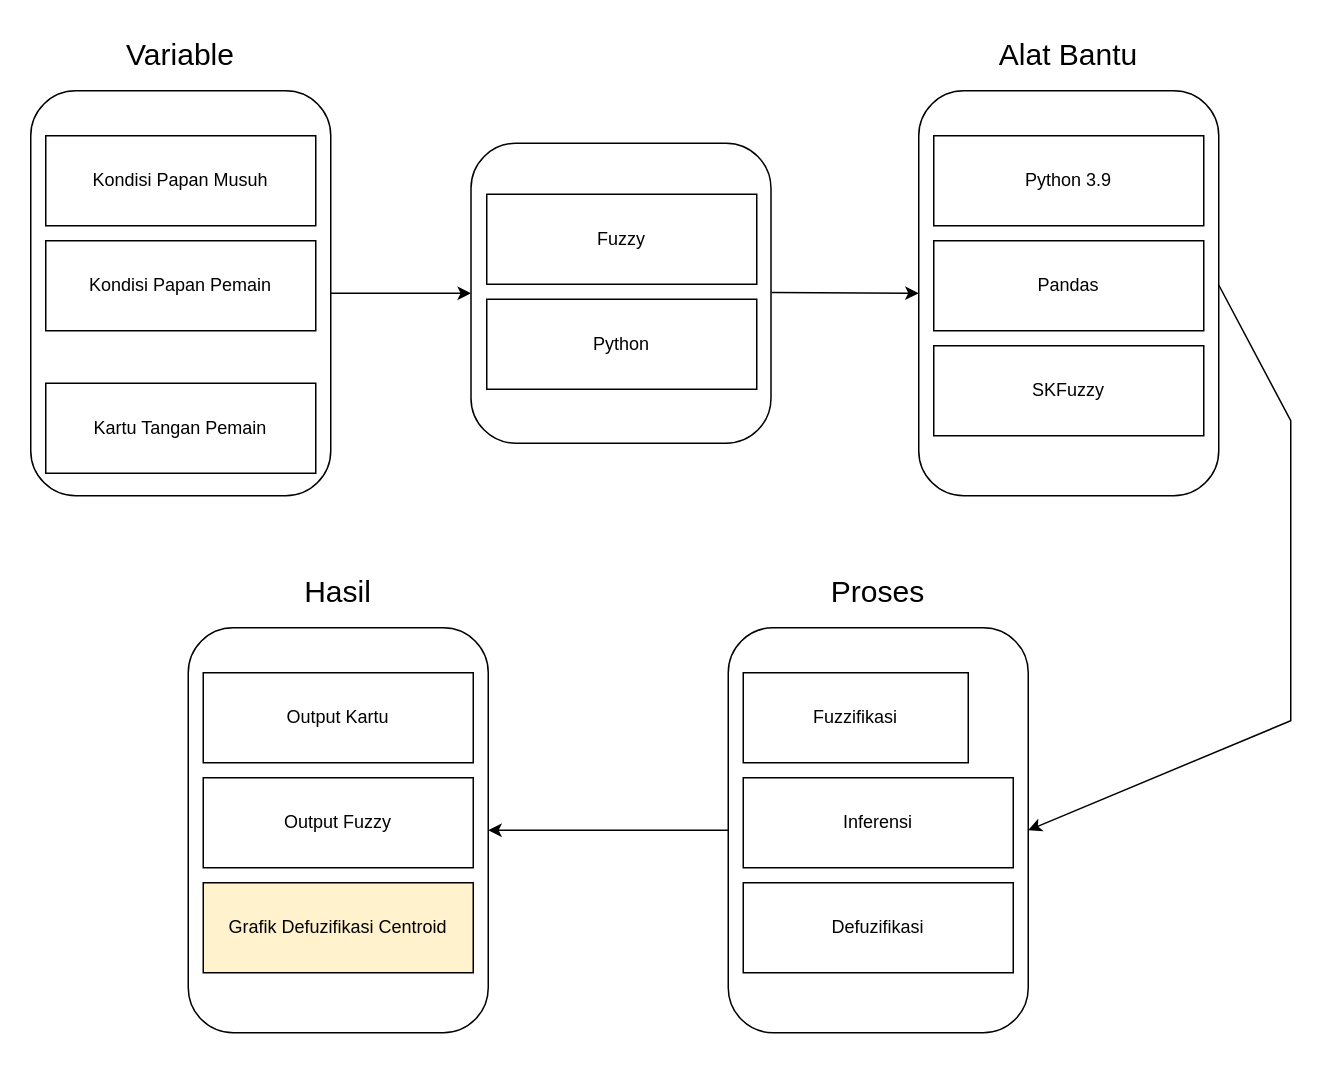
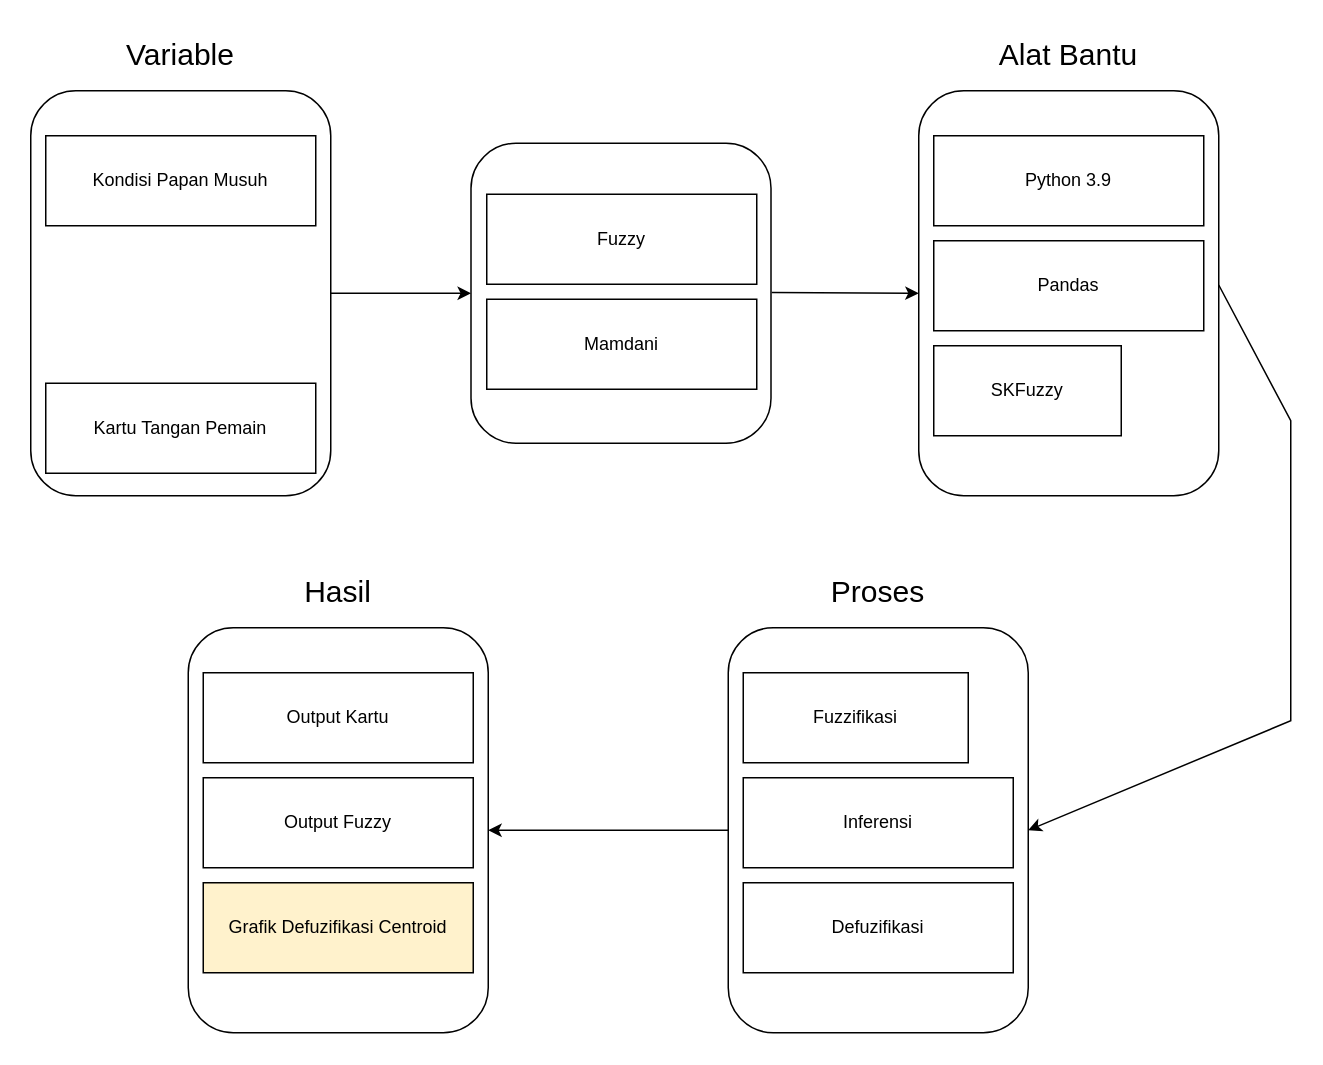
(181, 286) -> none
(622, 344) -> (622, 344)
(1069, 391) -> (1028, 391)
